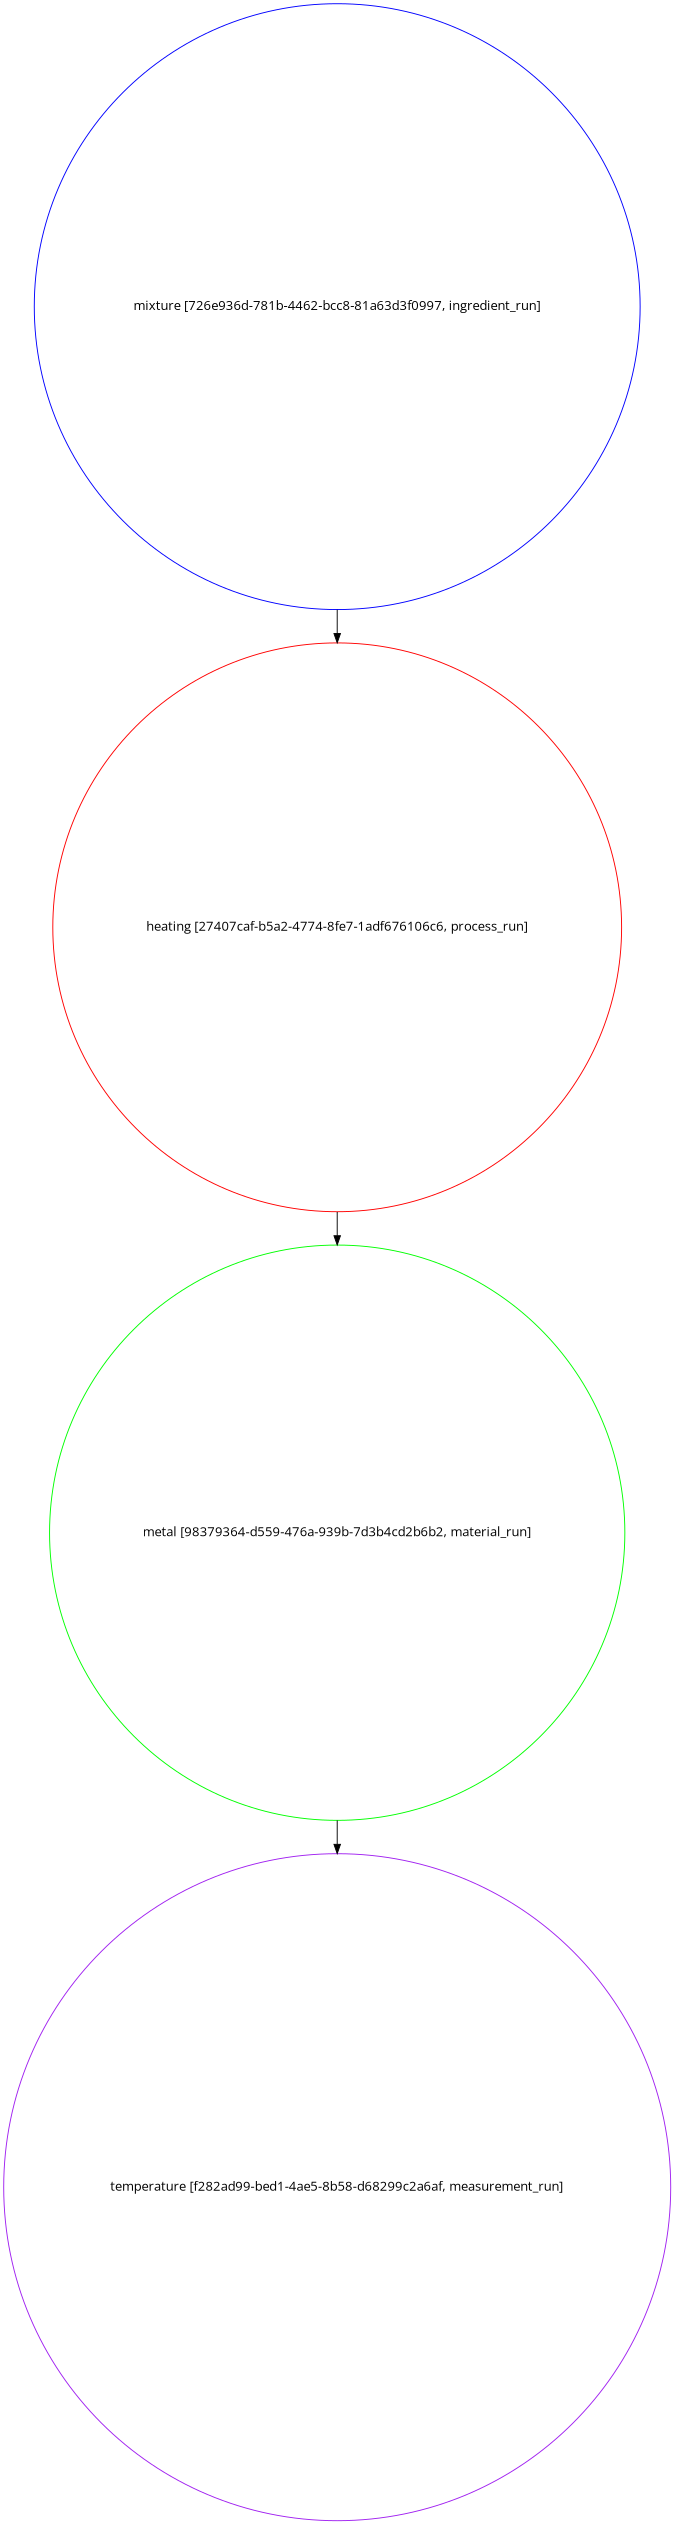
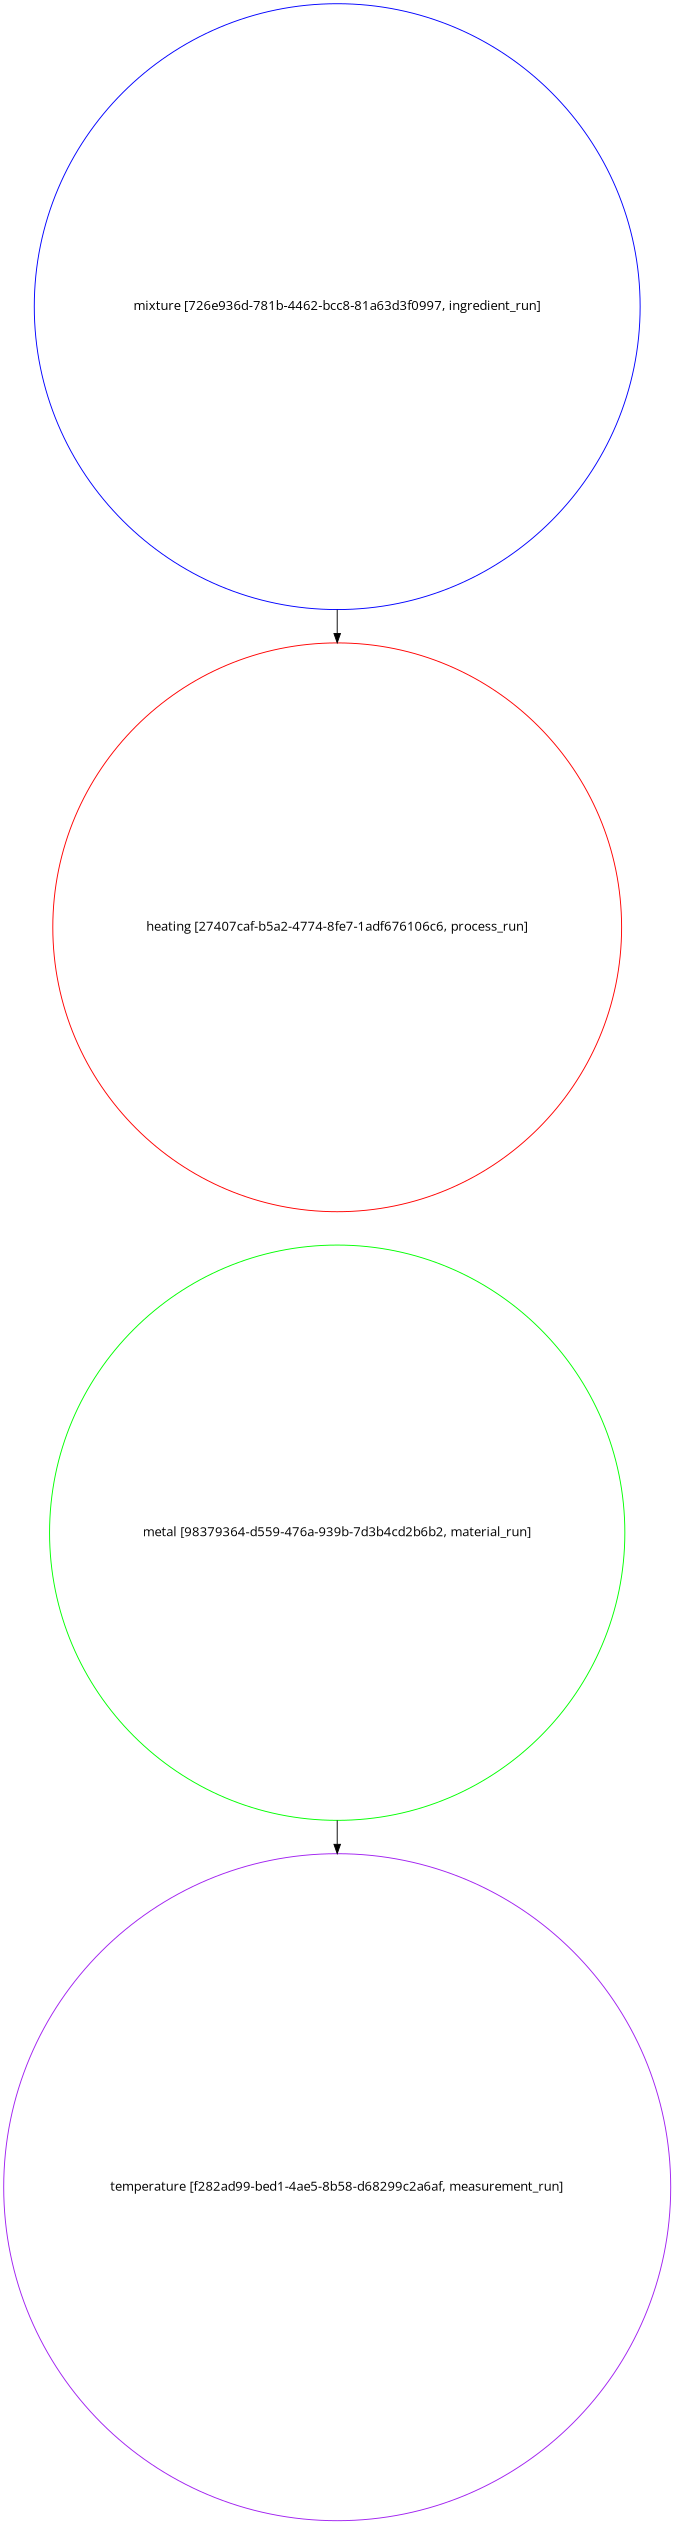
(337, 1224) -> none
